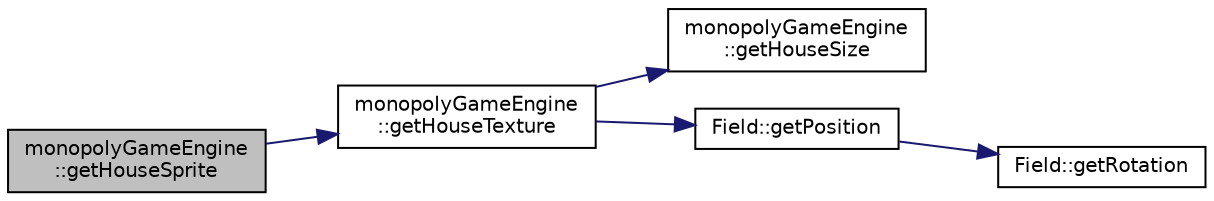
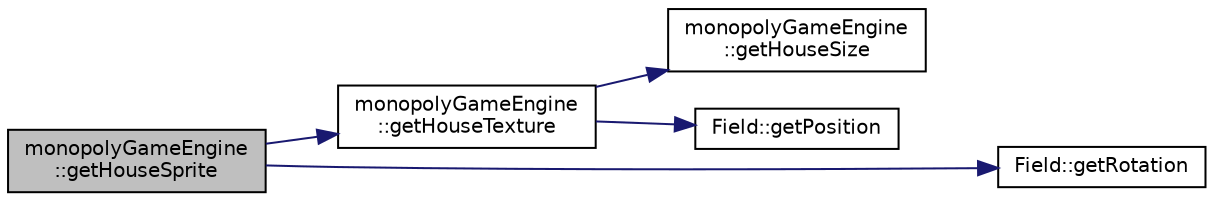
(938, 147) -> (622, 169)
